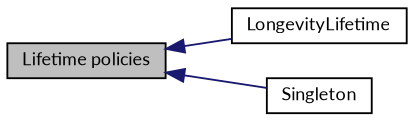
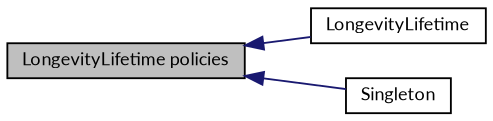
(86, 61) -> (126, 61)
